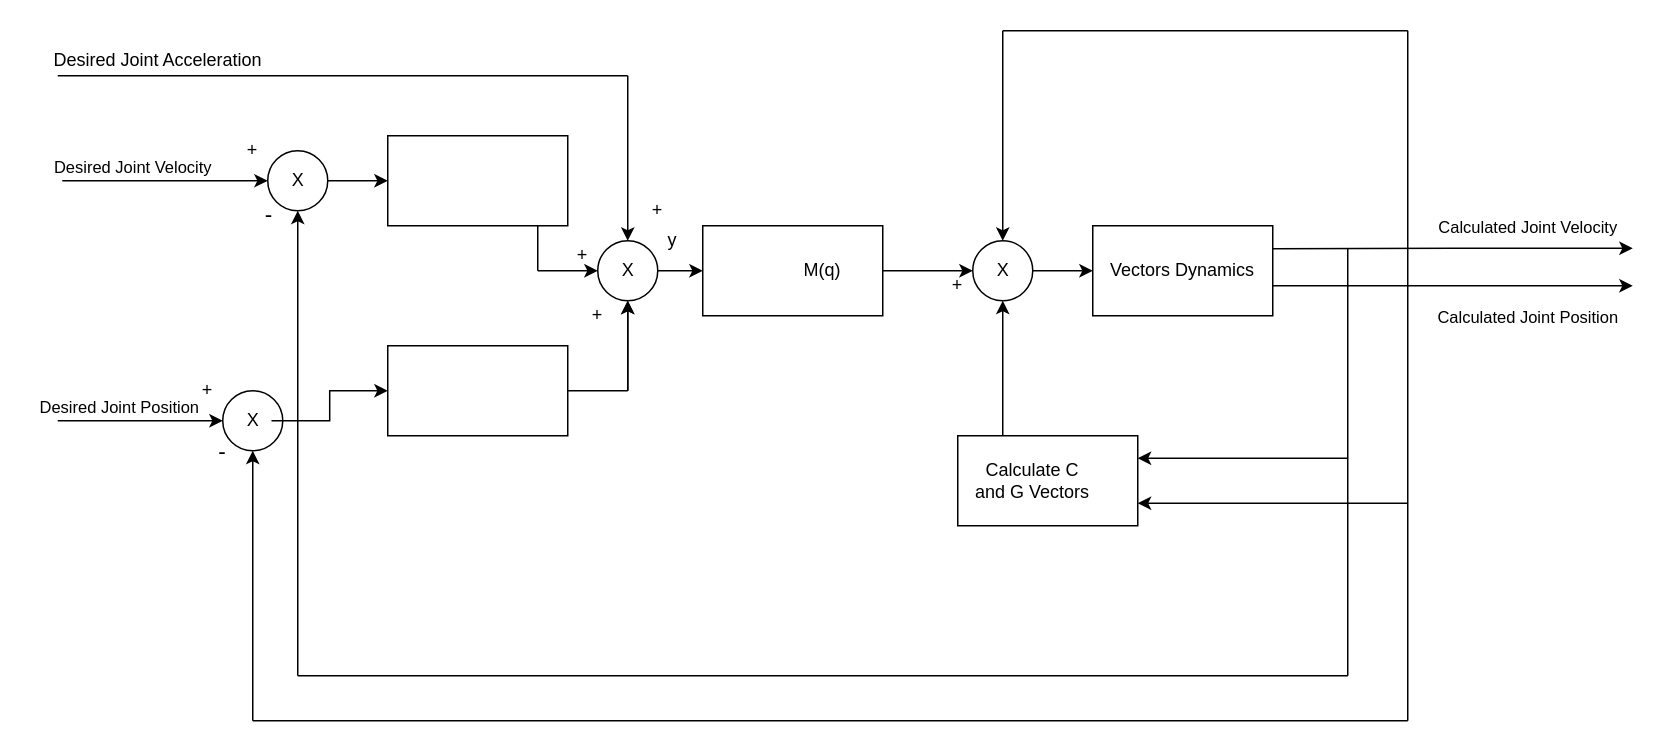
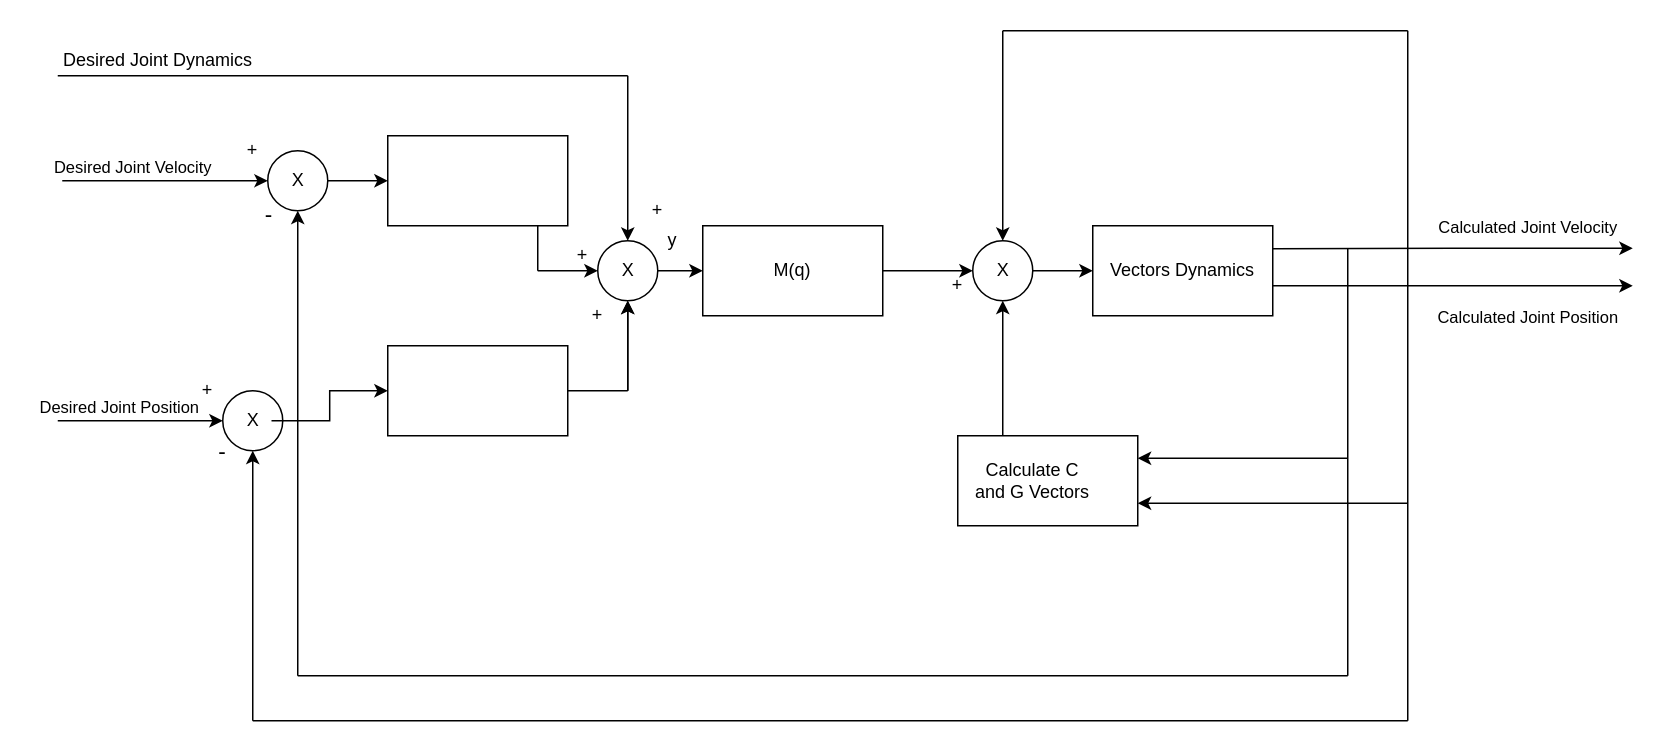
(158, 61) -> (158, 61)
(823, 271) -> (793, 271)
